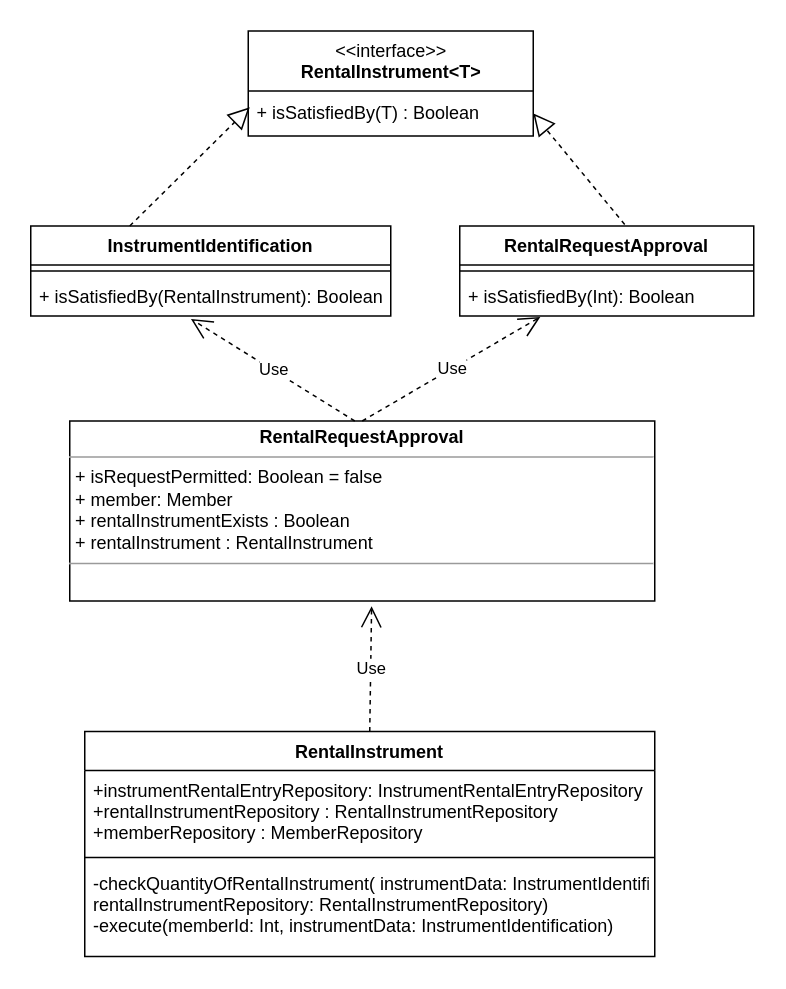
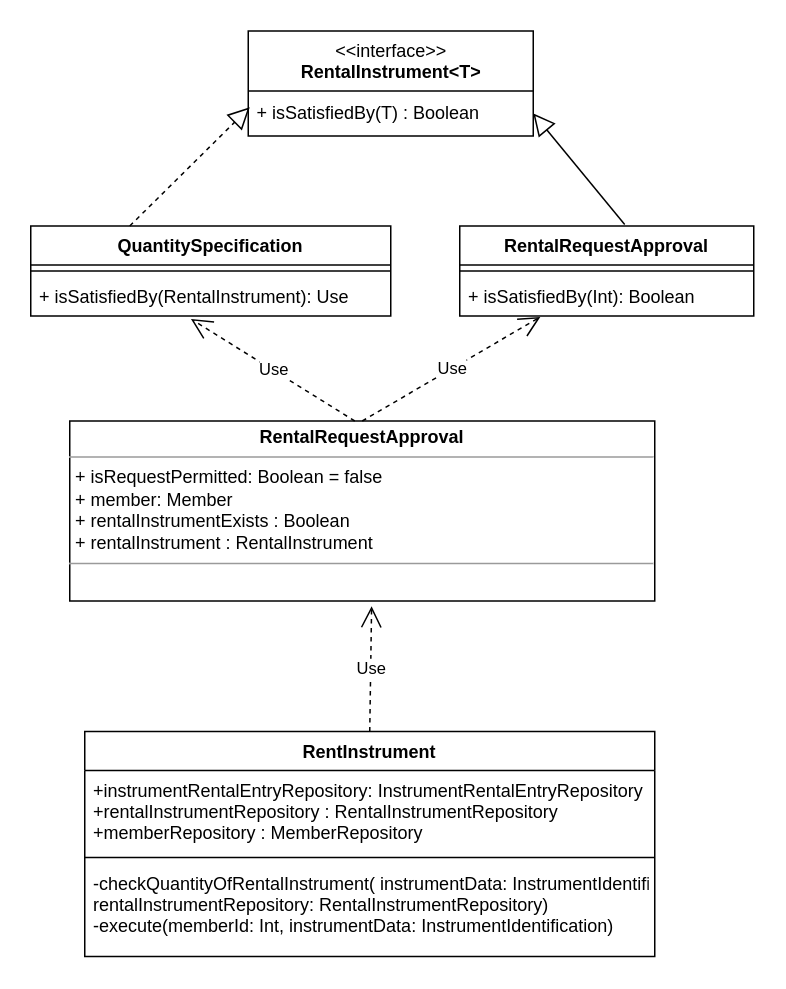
(585, 176) -> (585, 176)
(210, 246) -> (210, 246)
(232, 297) -> (214, 297)
(369, 752) -> (369, 752)
